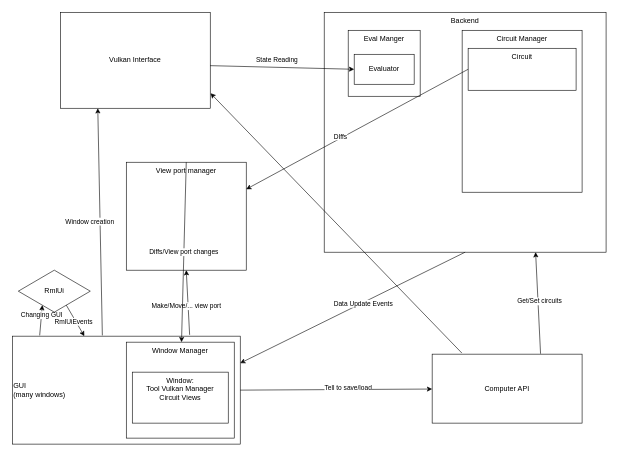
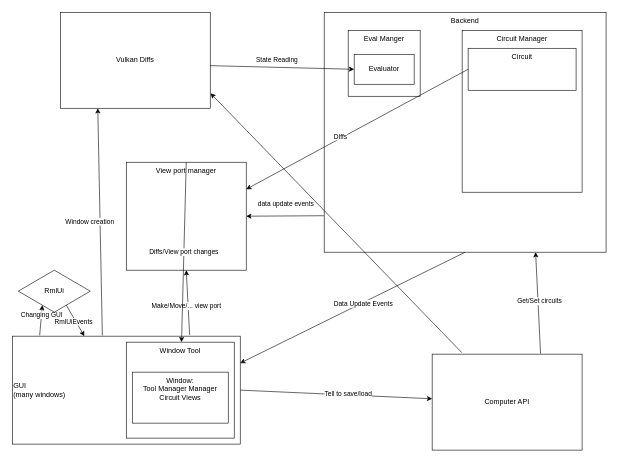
(135, 60) -> (135, 60)
none -> (251, 216)
(180, 351) -> (180, 351)
(180, 389) -> (180, 389)
(507, 389) -> (507, 402)
